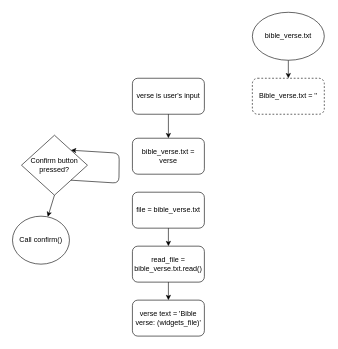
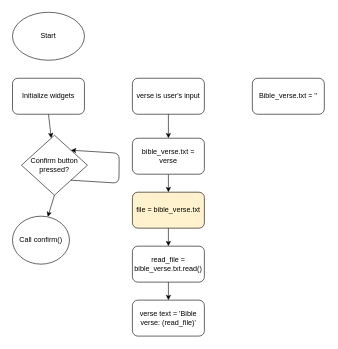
none -> (48, 36)
(288, 36) -> none
(288, 72) -> none
none -> (48, 96)
(288, 96) -> (288, 96)
none -> (49, 124)
none -> (168, 181)
(168, 210) -> (168, 210)
(168, 318) -> (168, 318)
